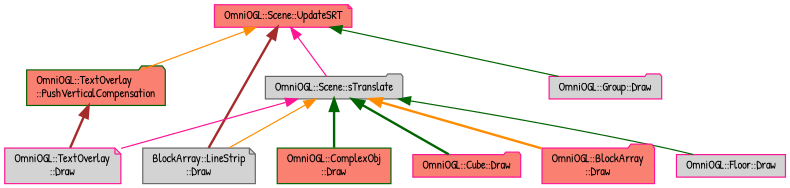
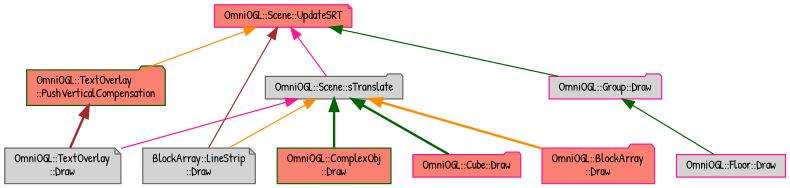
(240, 93) -> (240, 93)
(552, 125) -> (673, 130)
(63, 166) -> (63, 166)
